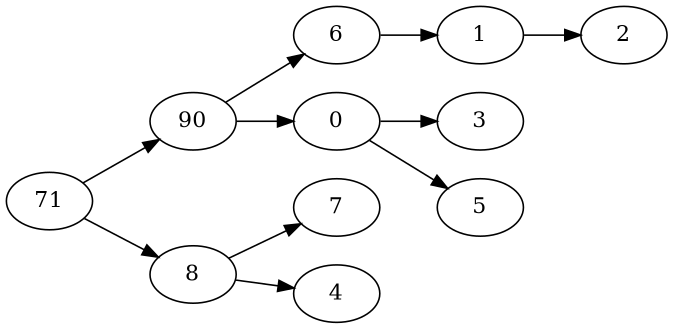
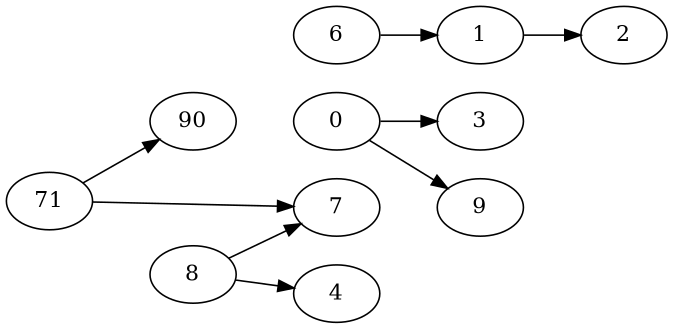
(258, 82) -> none
(257, 121) -> none
(480, 207) -> (480, 207)
(114, 234) -> (185, 204)
